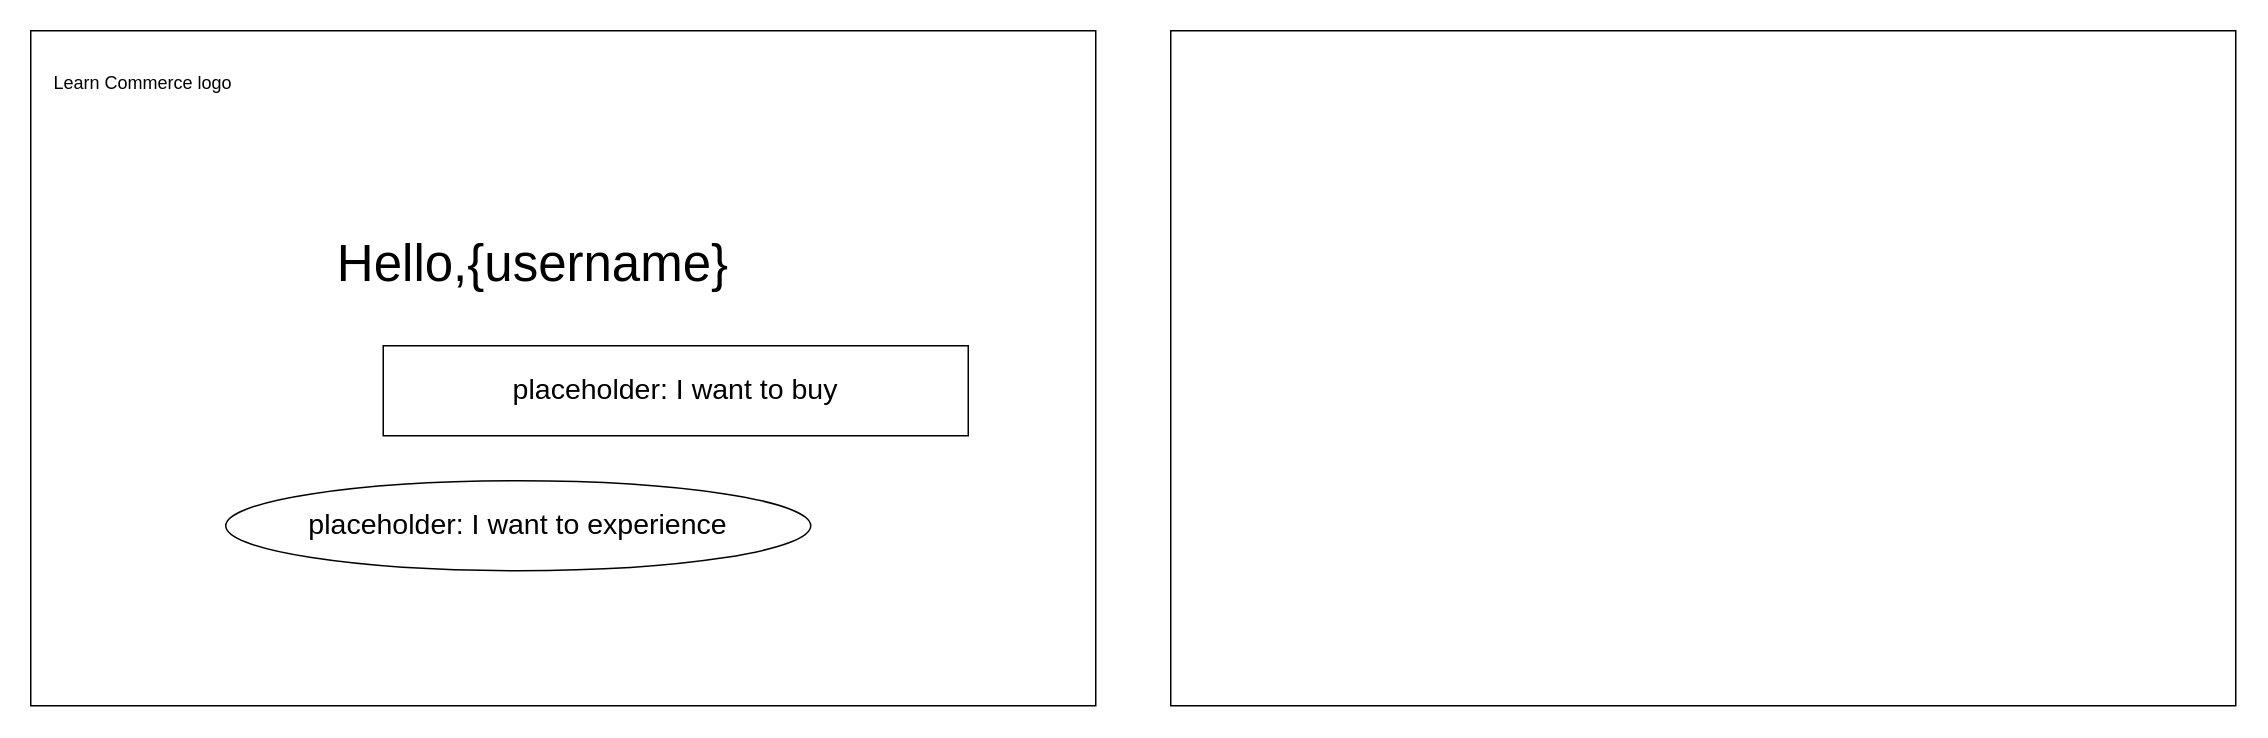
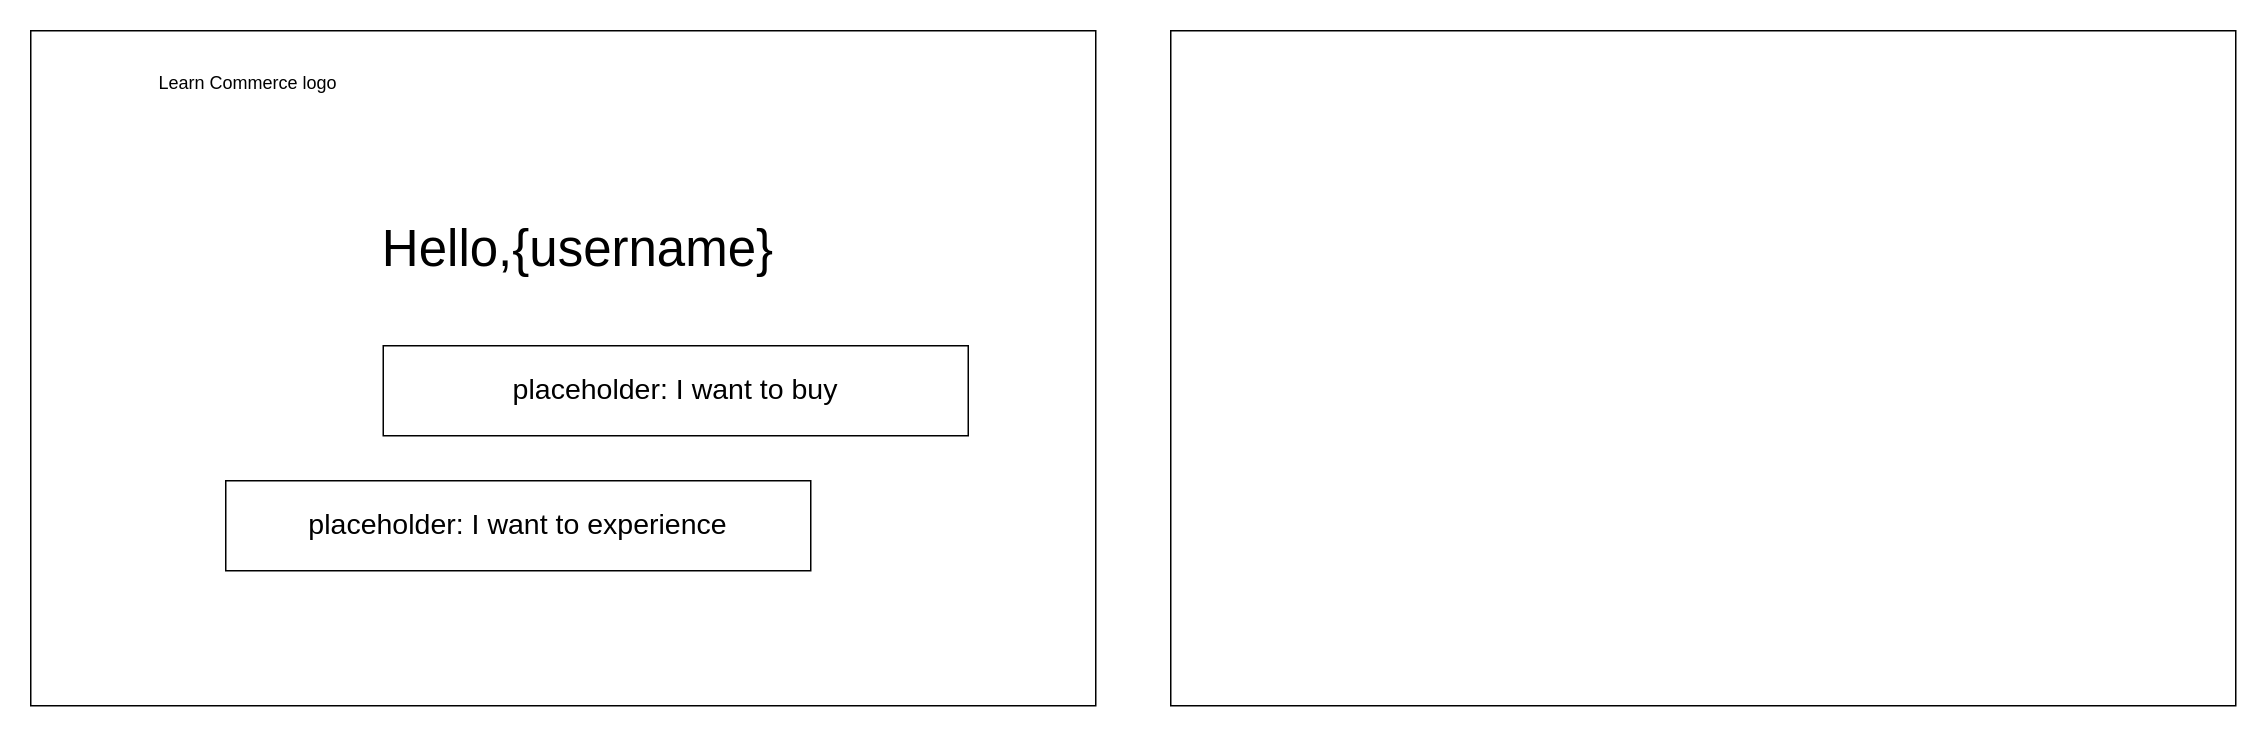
(143, 83) -> (248, 83)
(533, 263) -> (578, 248)
(518, 526) -> (518, 526)
